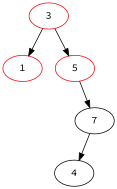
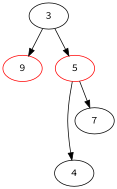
(49, 16) -> (49, 16)
(23, 68) -> (23, 68)
(86, 144) -> (68, 117)
